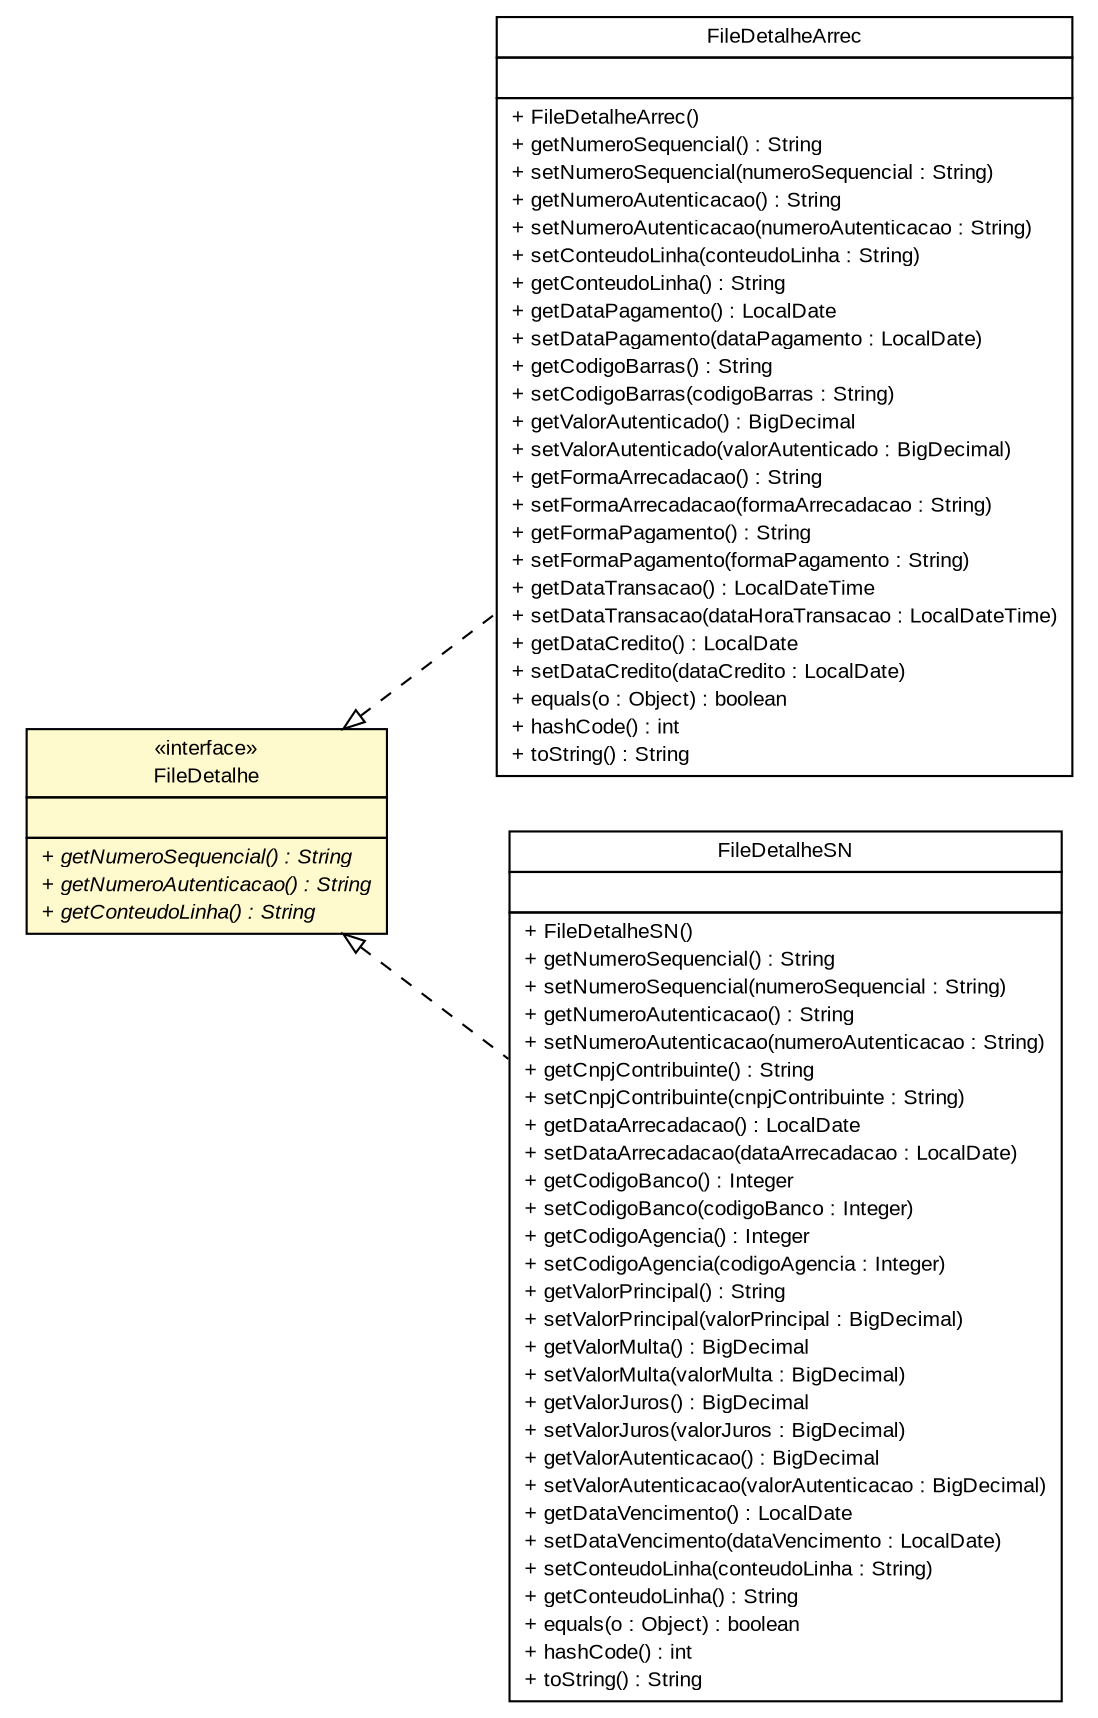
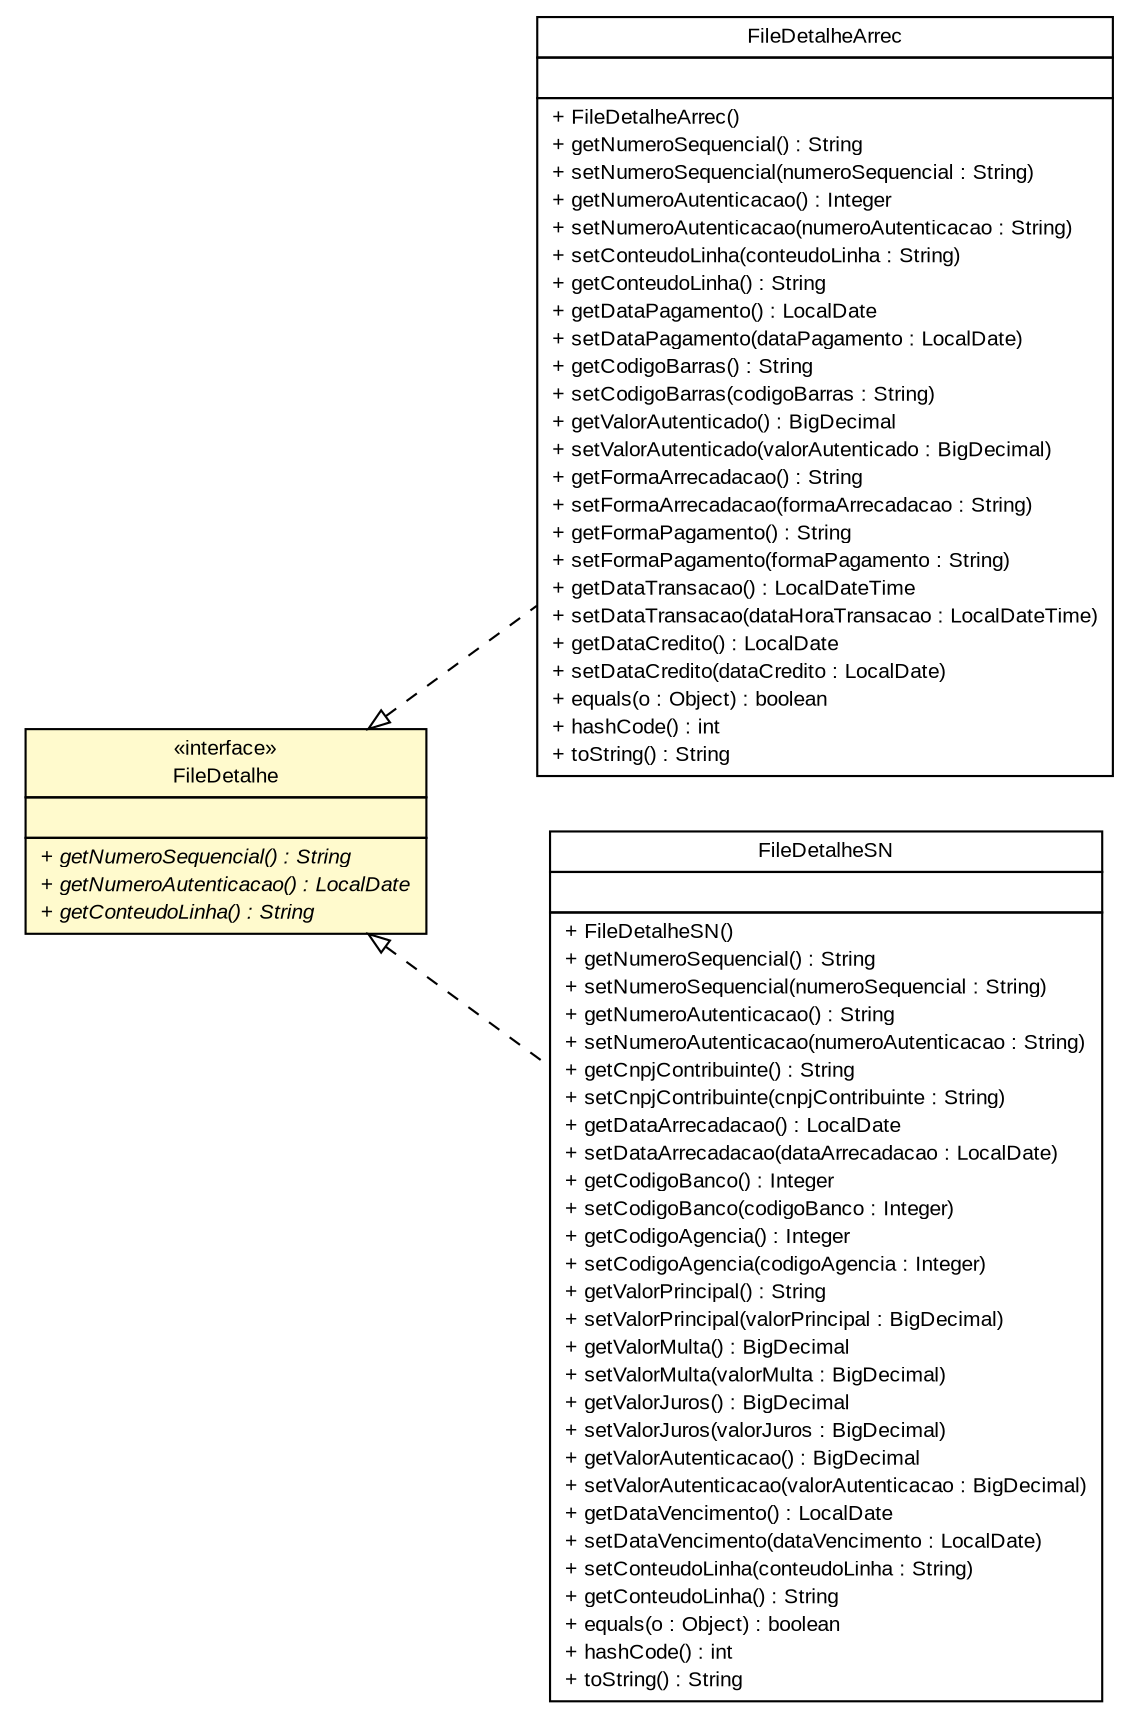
(677, 200) -> (723, 200)
(207, 885) -> (226, 885)
